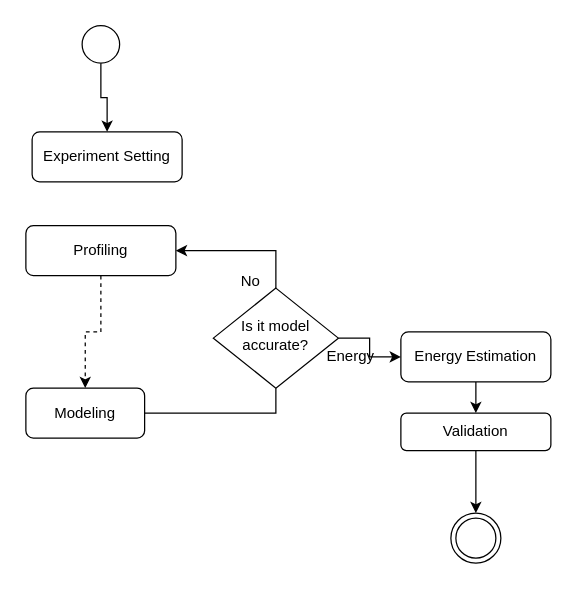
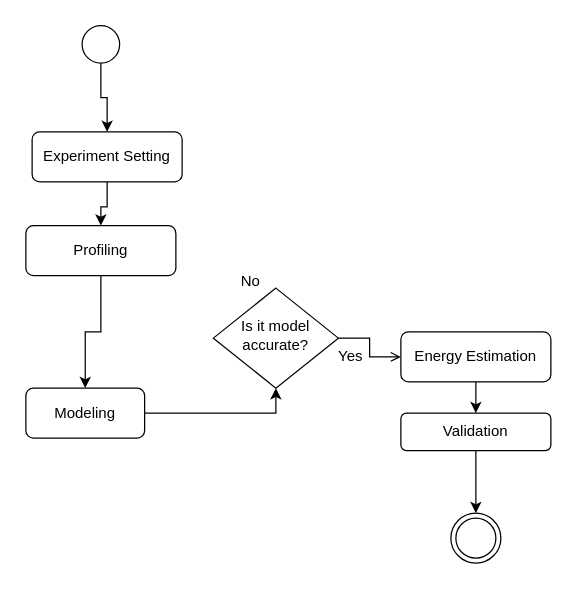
none -> (107, 202)
(249, 251) -> none
(96, 332) -> (96, 332)
(351, 357) -> (351, 357)
(391, 357) -> (392, 357)
(276, 394) -> (276, 398)
